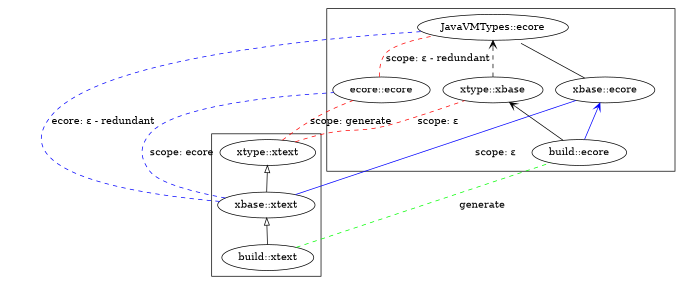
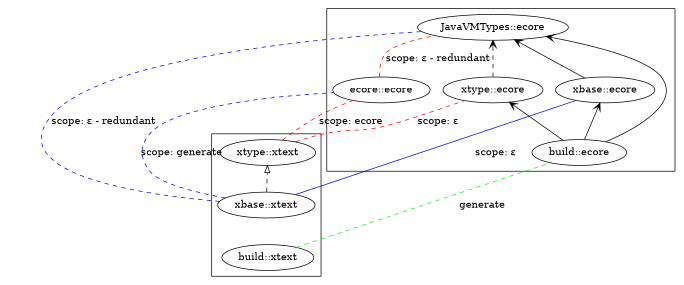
(553, 61) -> (553, 61)
none -> (655, 71)
(493, 90) -> (493, 90)
(103, 121) -> (103, 121)
(351, 121) -> (351, 121)
(591, 125) -> (591, 125)
(182, 153) -> (182, 153)
(267, 182) -> (267, 182)
(267, 235) -> none
